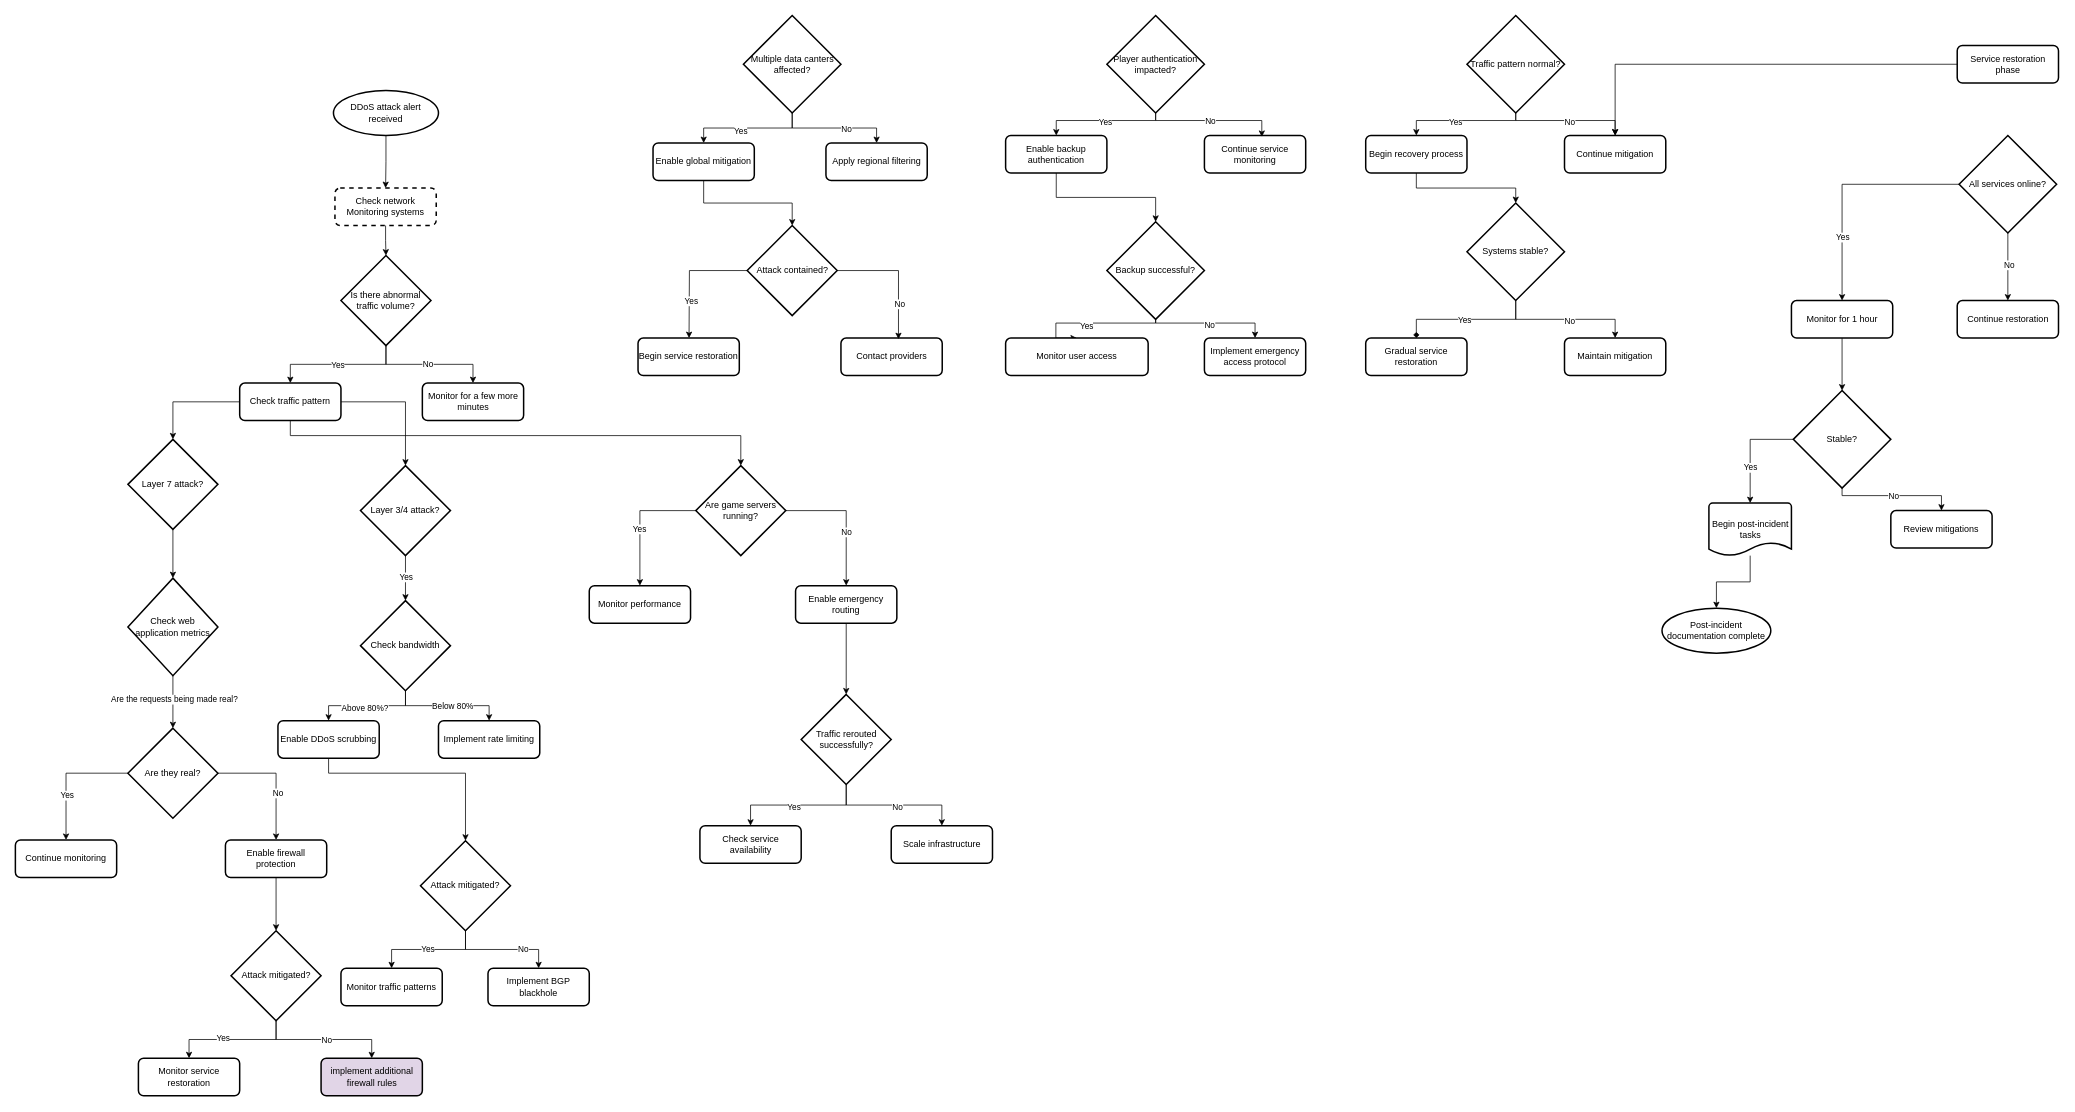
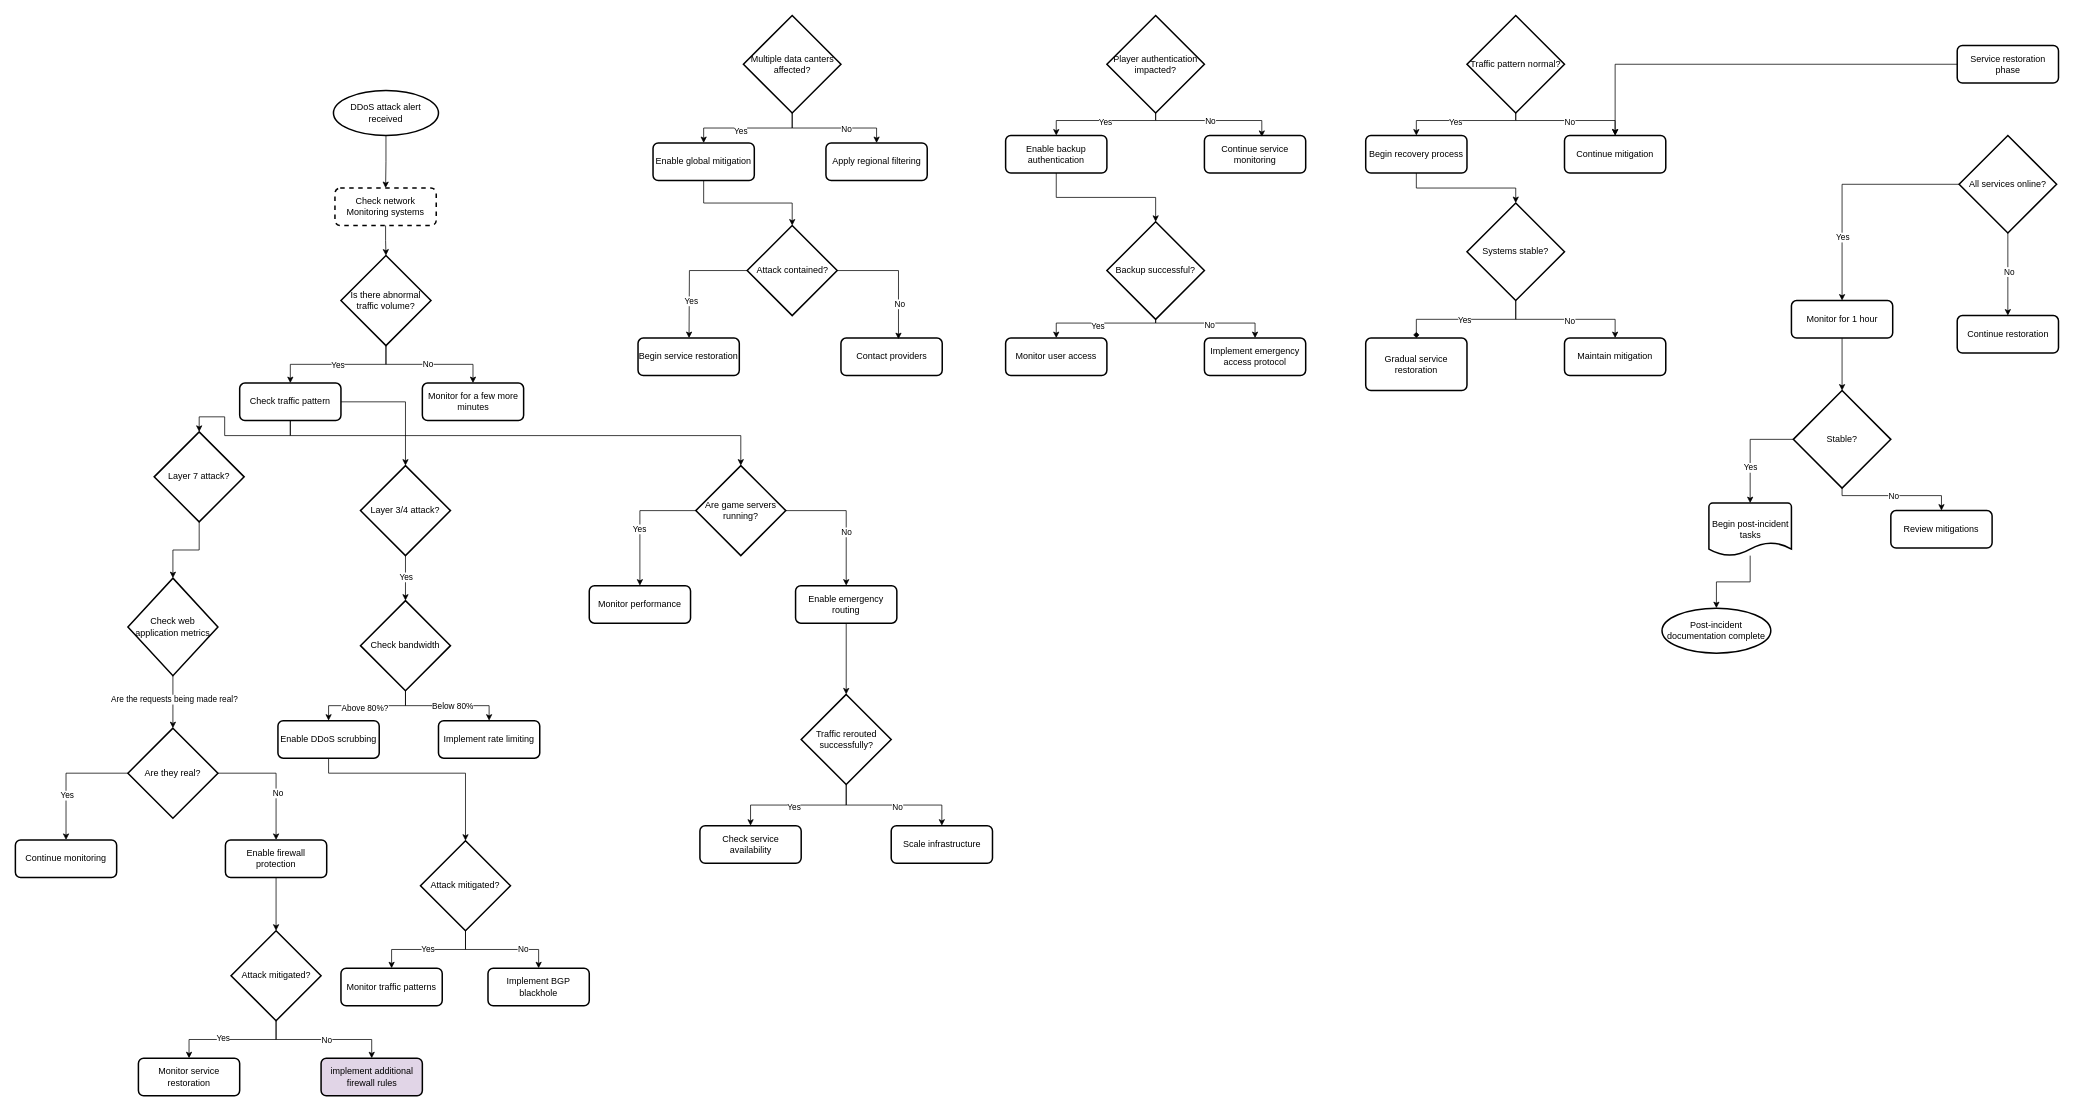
(2007, 319) -> (2007, 334)
(1077, 357) -> (1056, 357)
(1416, 357) -> (1416, 364)
(173, 484) -> (199, 477)
